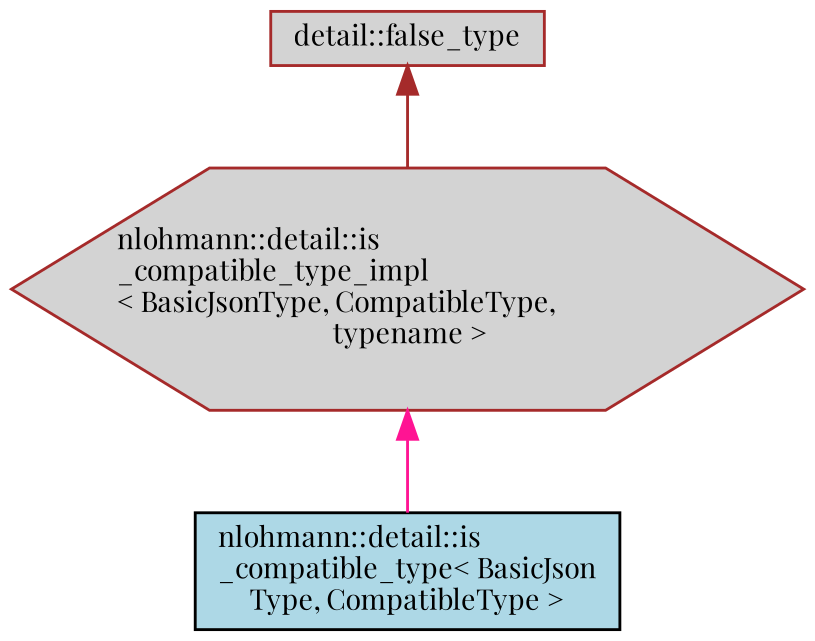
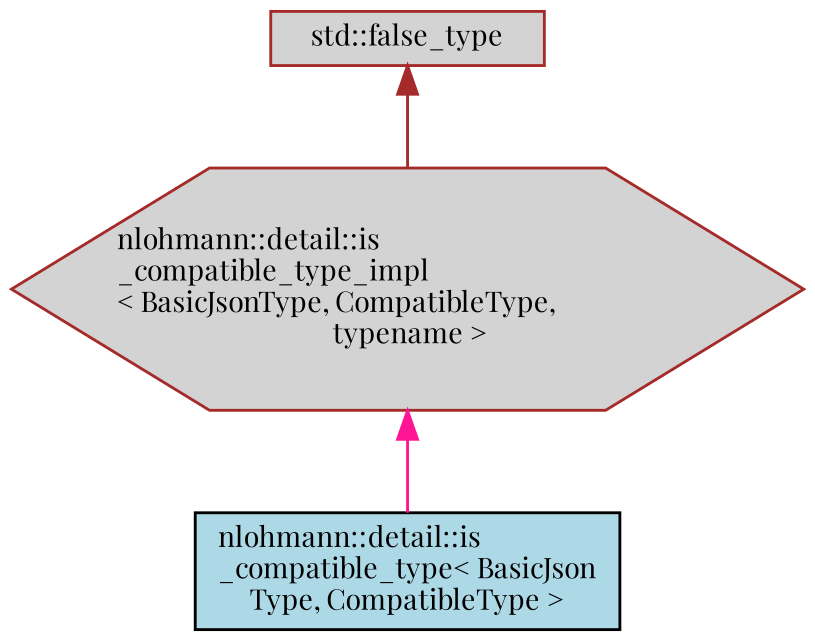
(408, 38) -> (408, 38)
